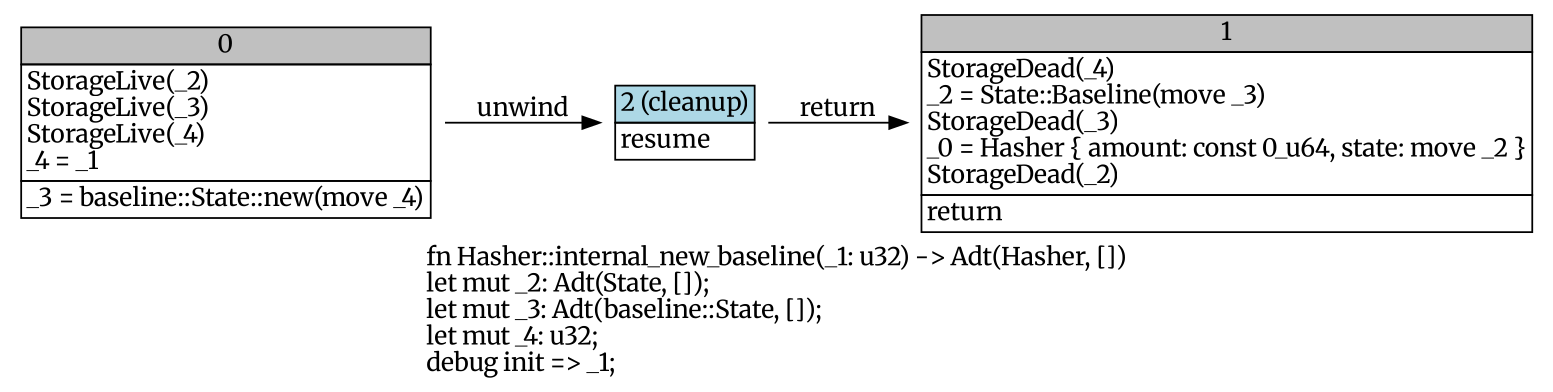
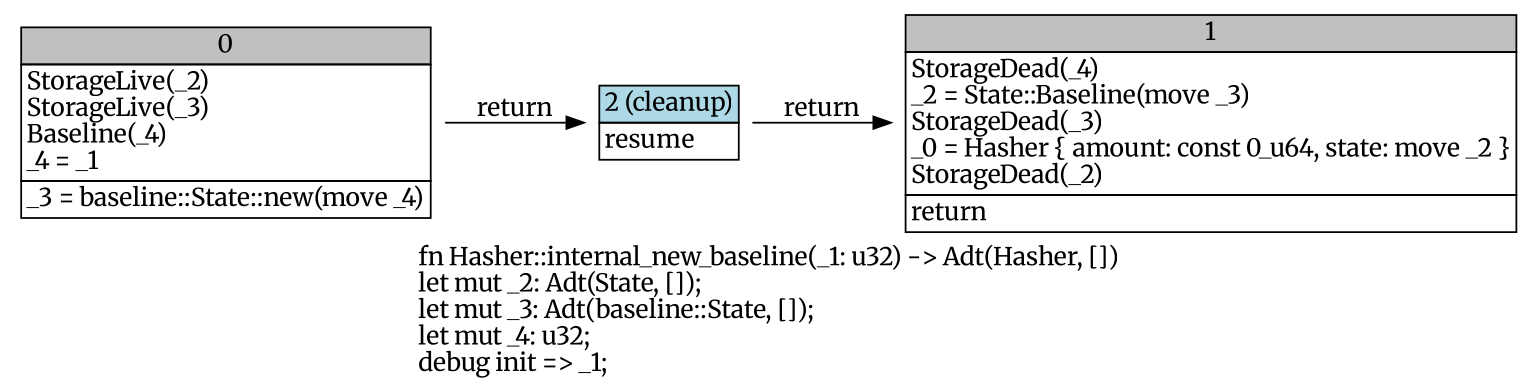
(523, 109) -> (515, 109)
(117, 135) -> (97, 135)
